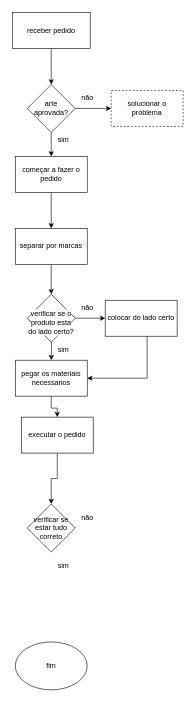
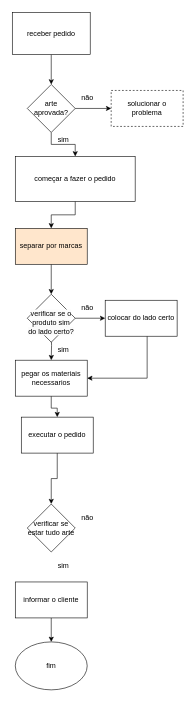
(51, 30) -> (51, 33)
(51, 174) -> (75, 179)
(51, 246) -> (51, 246)
(51, 318) -> (51, 318)
(51, 528) -> (51, 528)
none -> (51, 600)
none -> (51, 636)
